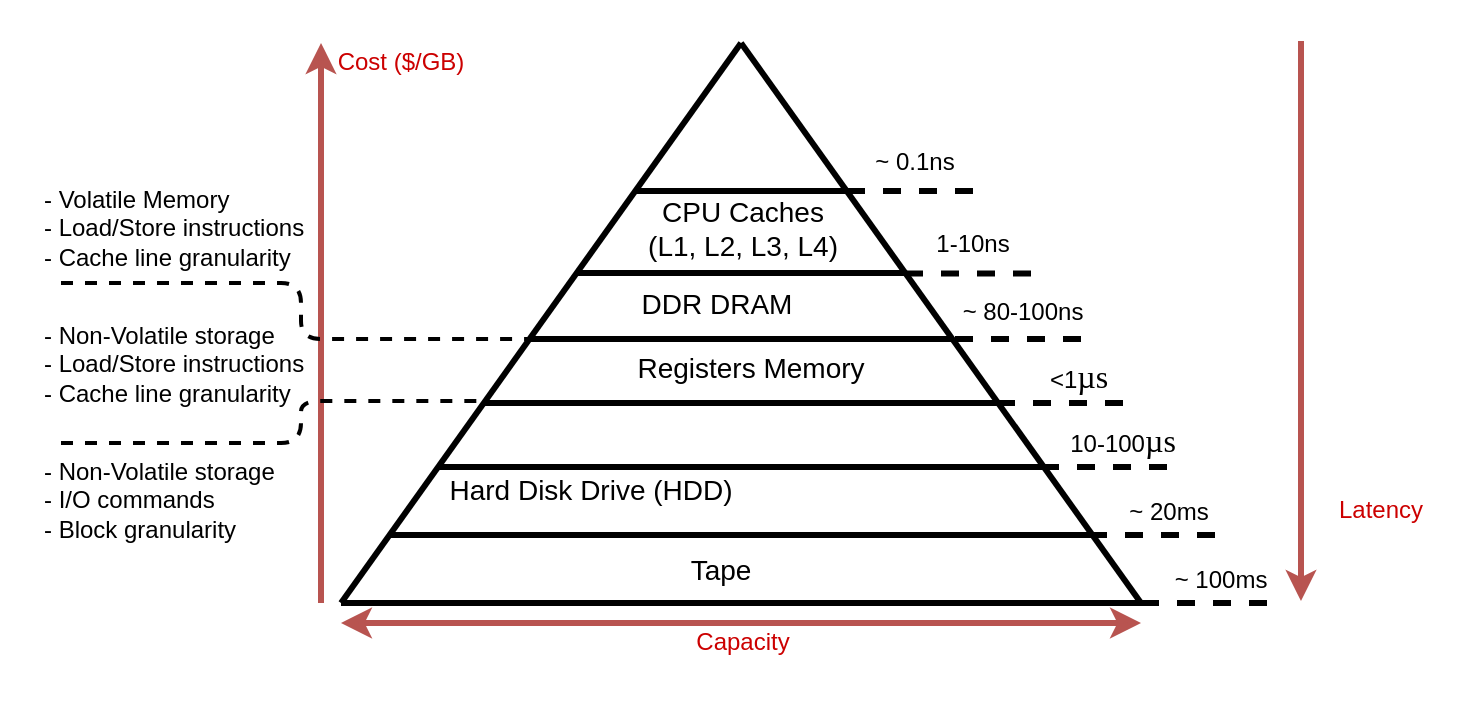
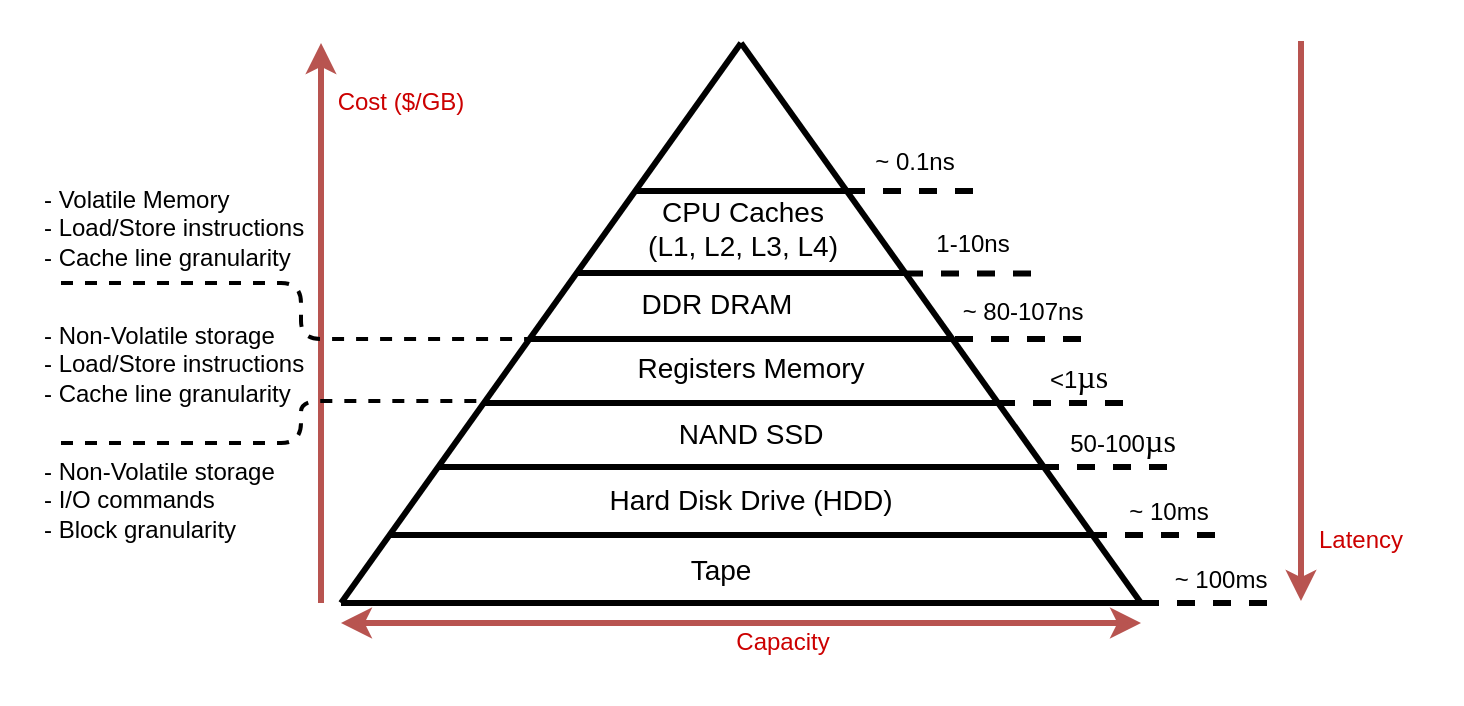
(401, 63) -> (401, 103)
(1024, 313) -> (1024, 313)
none -> (751, 435)
(1124, 441) -> (1124, 441)
(591, 491) -> (751, 501)
(1381, 511) -> (1361, 541)
(1170, 513) -> (1170, 513)
(743, 643) -> (783, 643)
